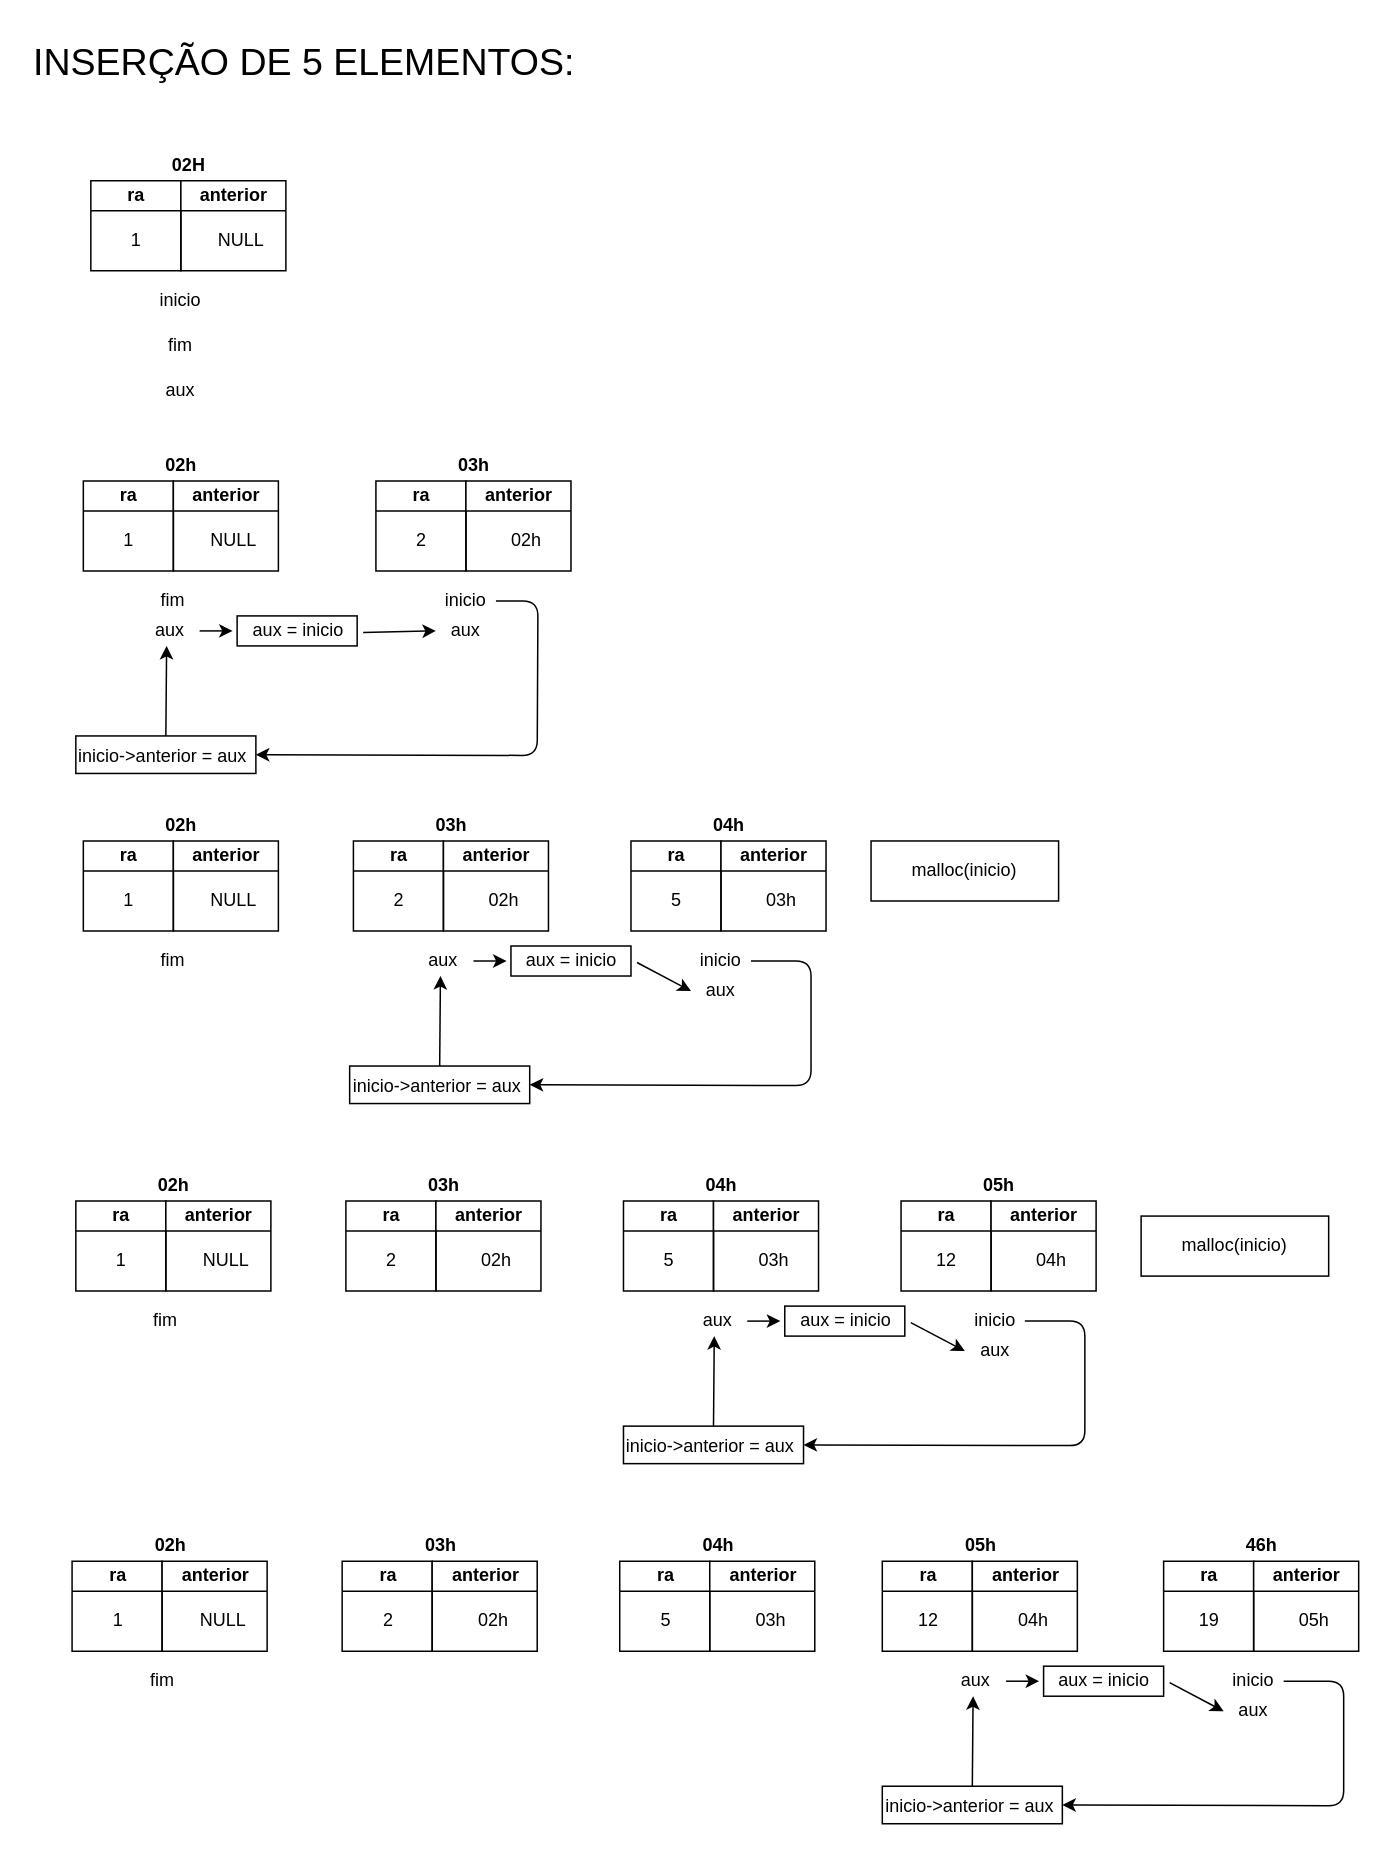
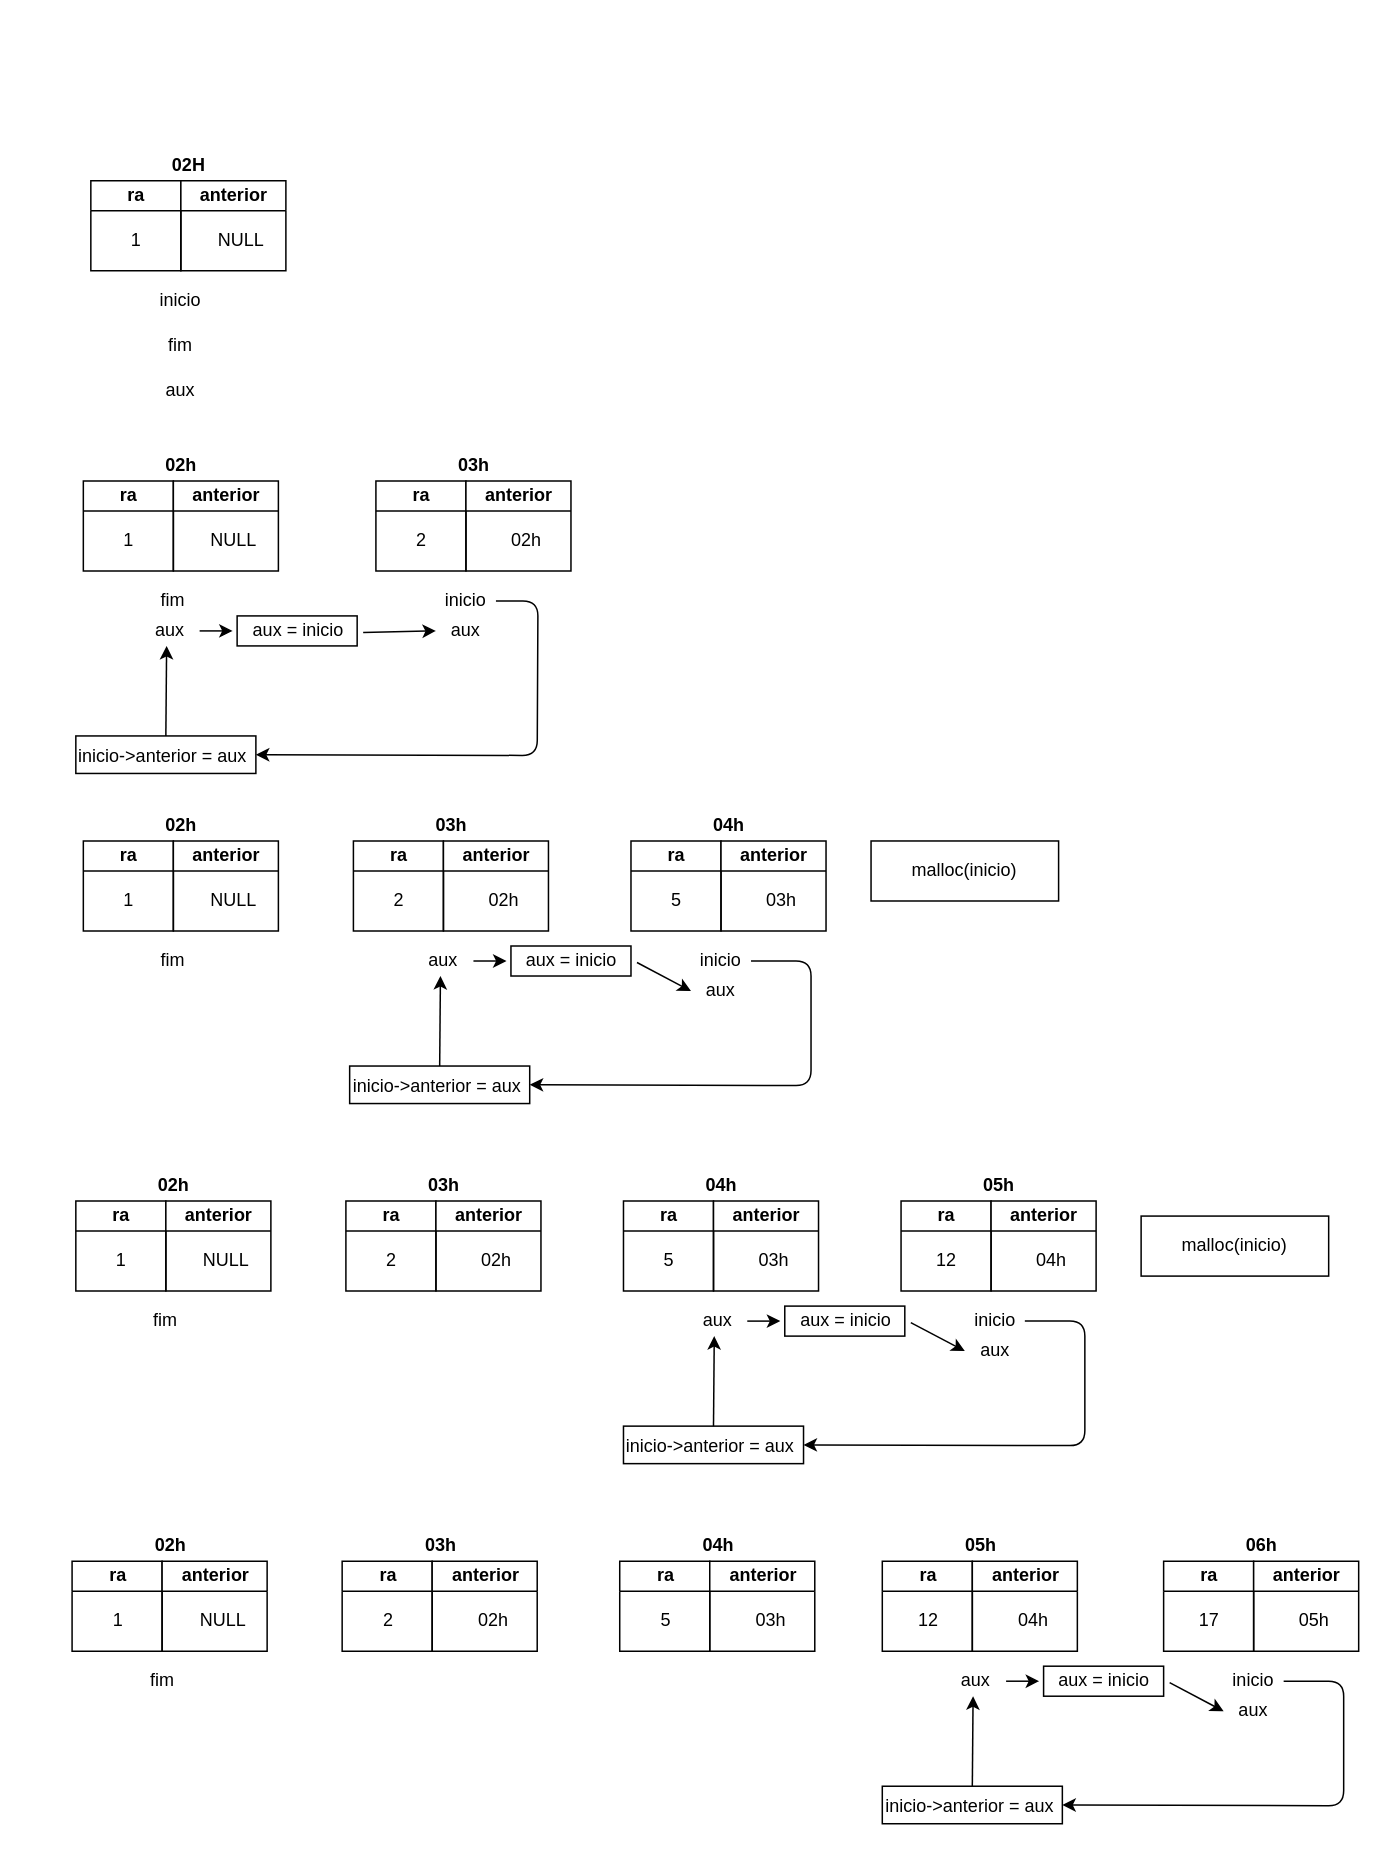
(338, 61) -> none
(1262, 1546) -> (1262, 1546)
(1209, 1621) -> (1209, 1621)
